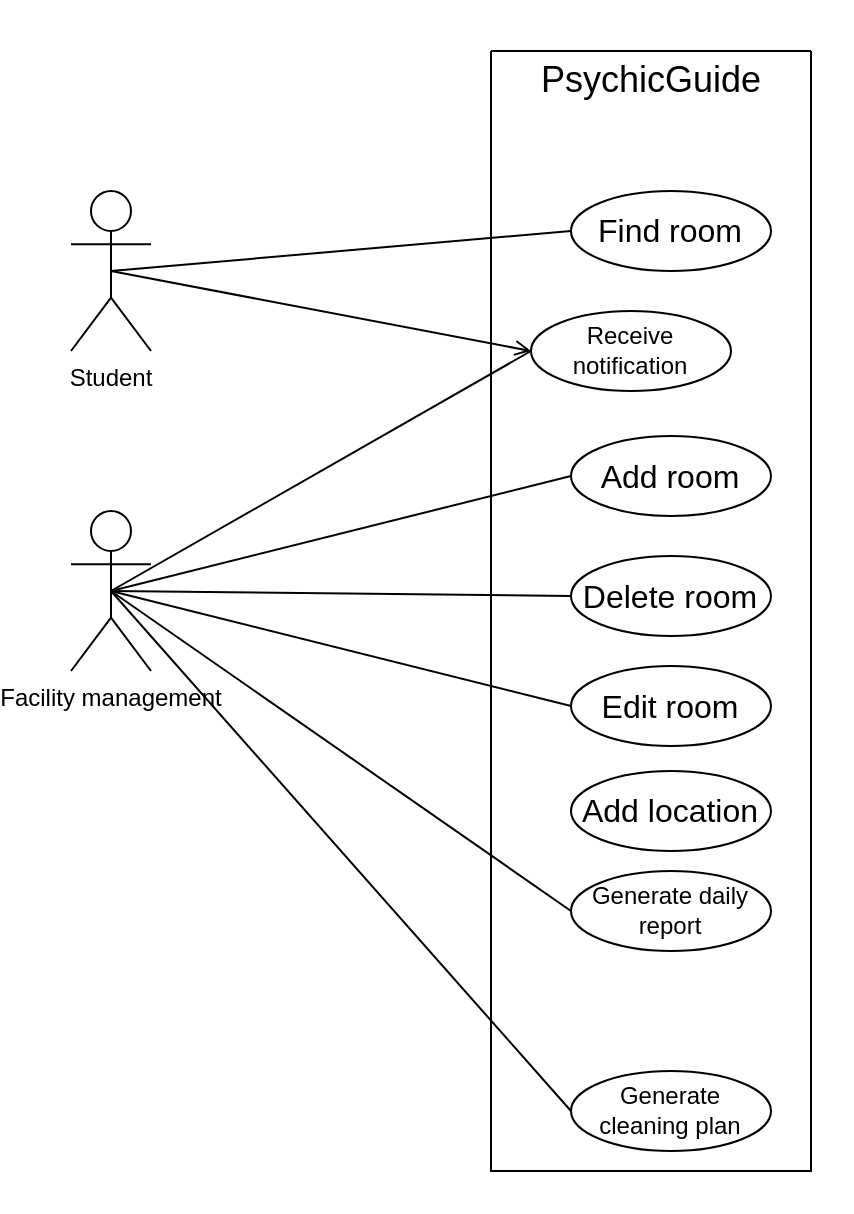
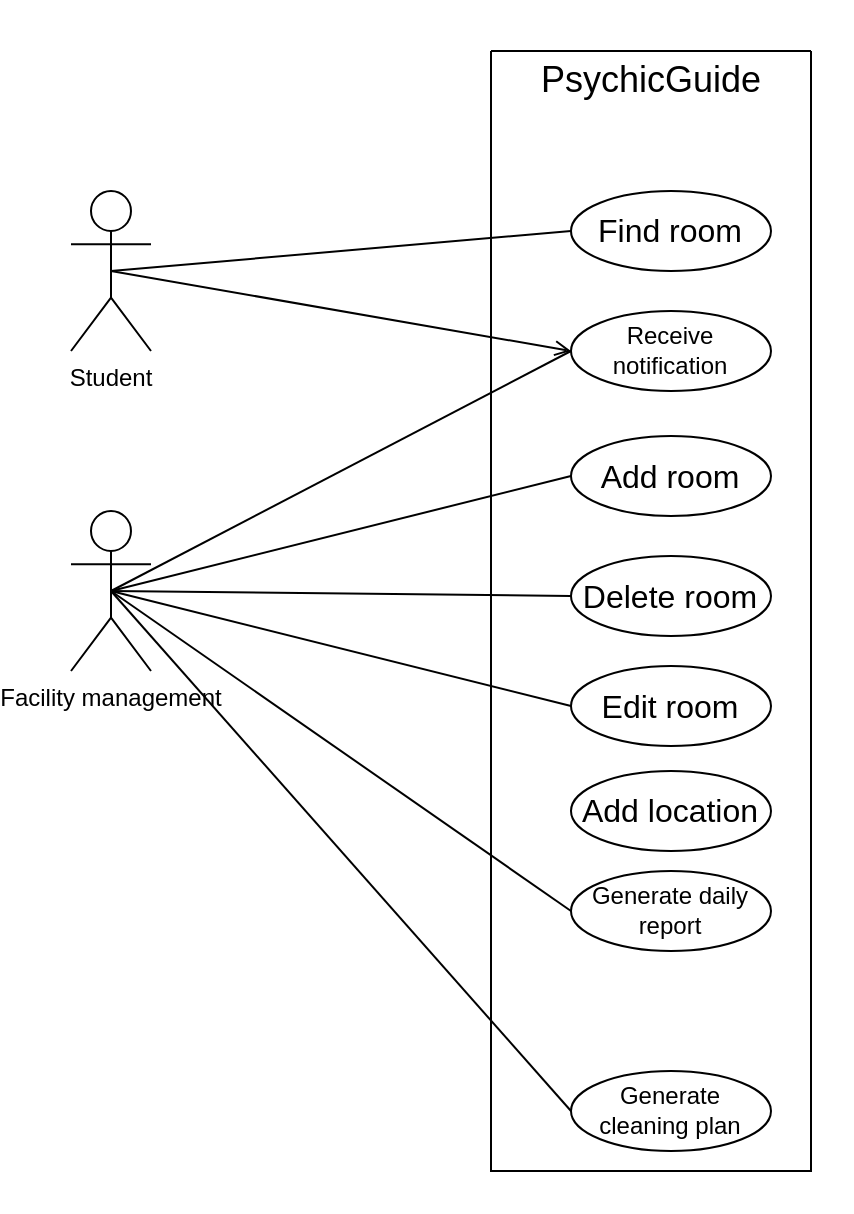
(631, 351) -> (671, 351)
